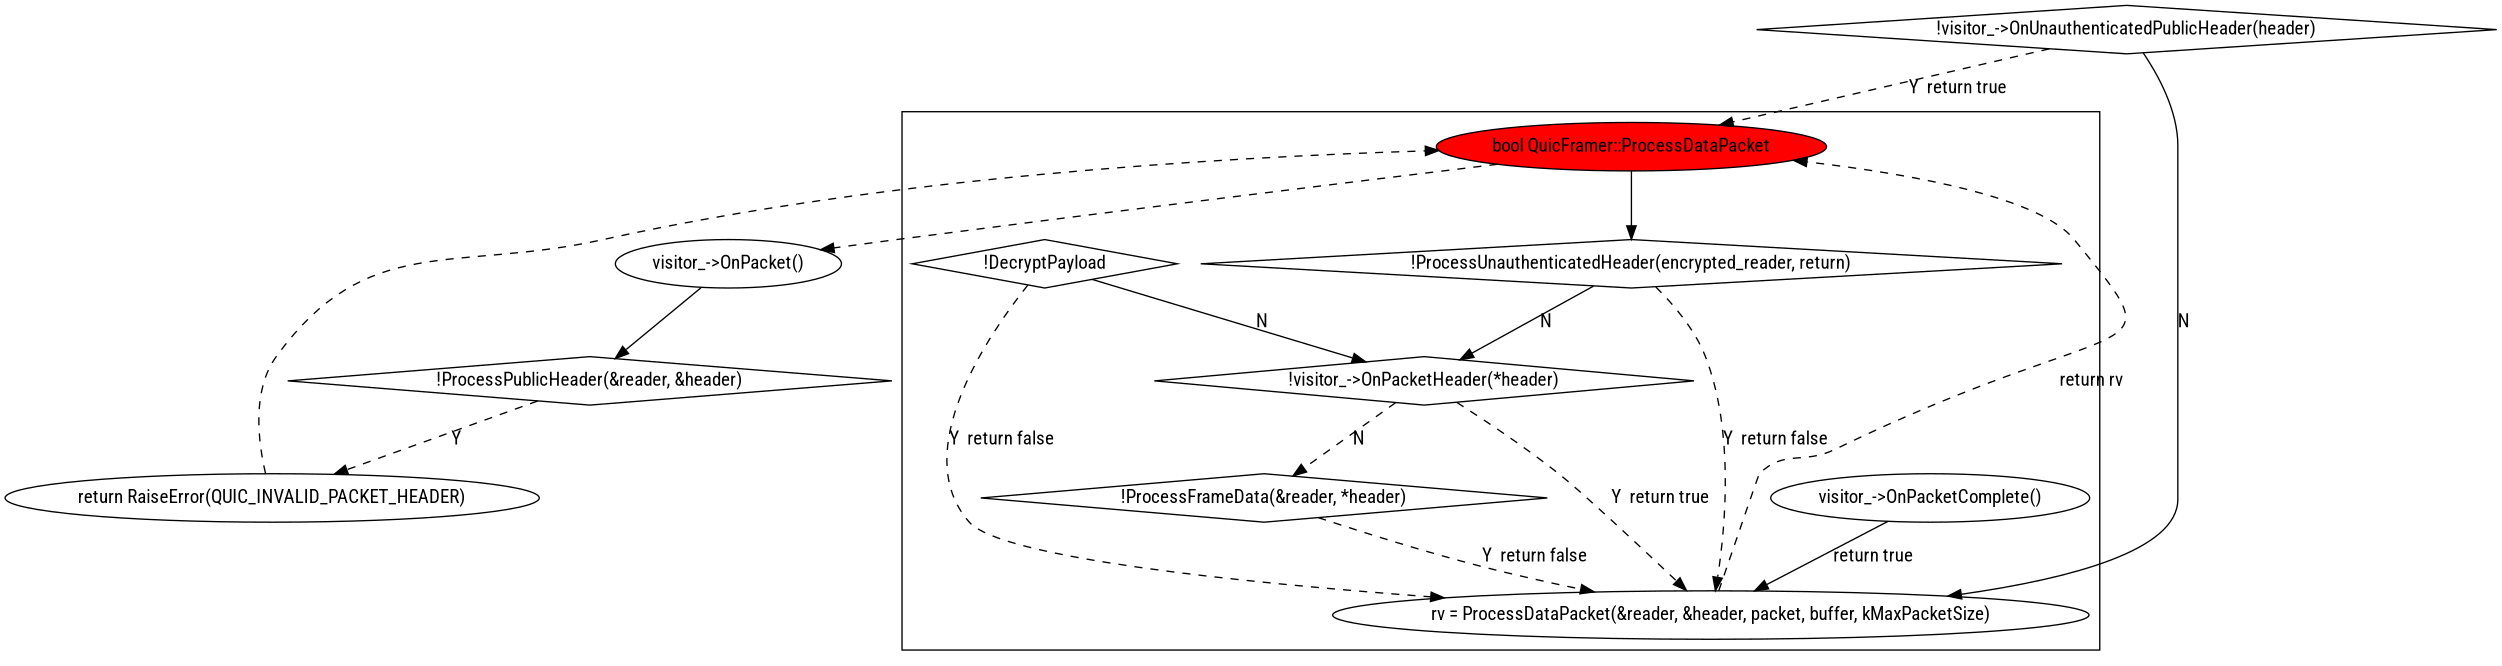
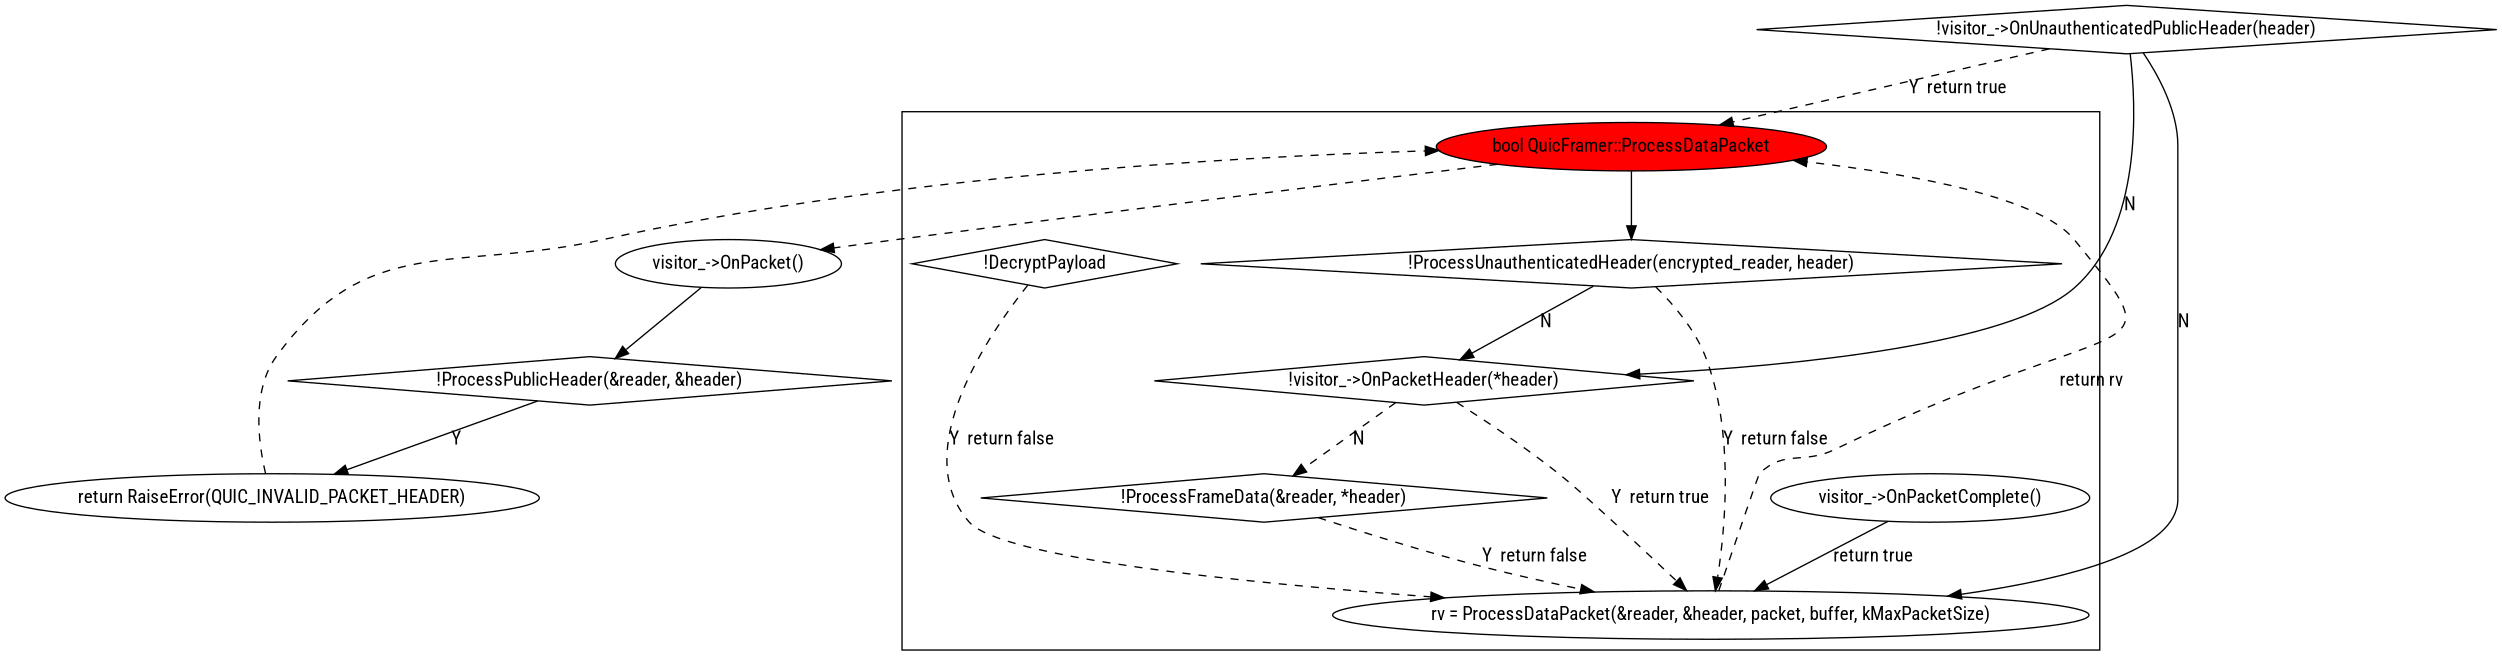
(1631, 264) -> (1631, 264)
(1222, 319) -> (1985, 329)
(442, 435) -> (442, 435)
